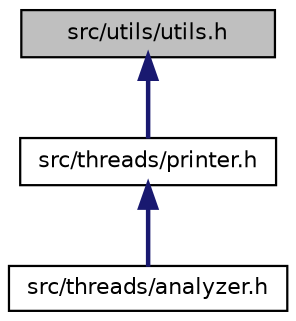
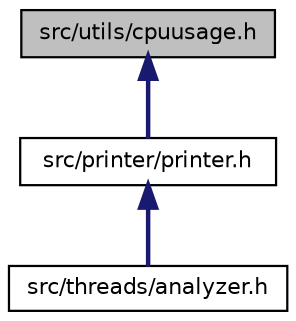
(148, 34) -> (148, 34)
(148, 162) -> (148, 162)
